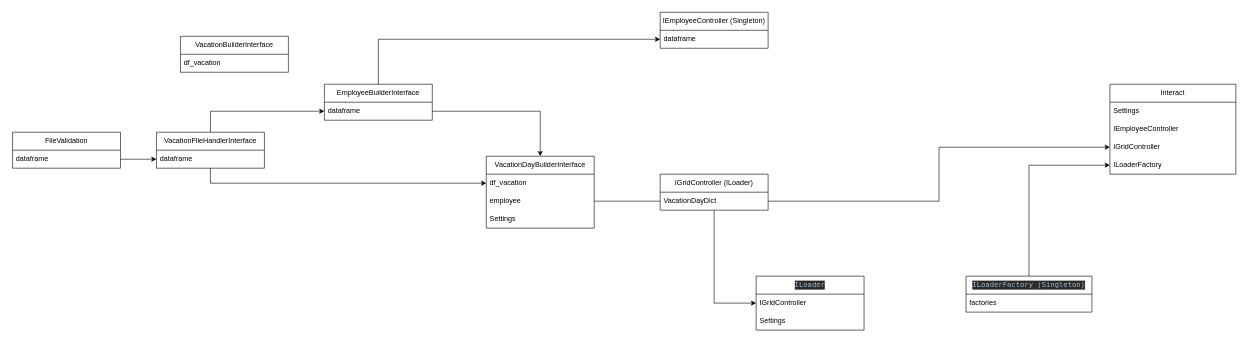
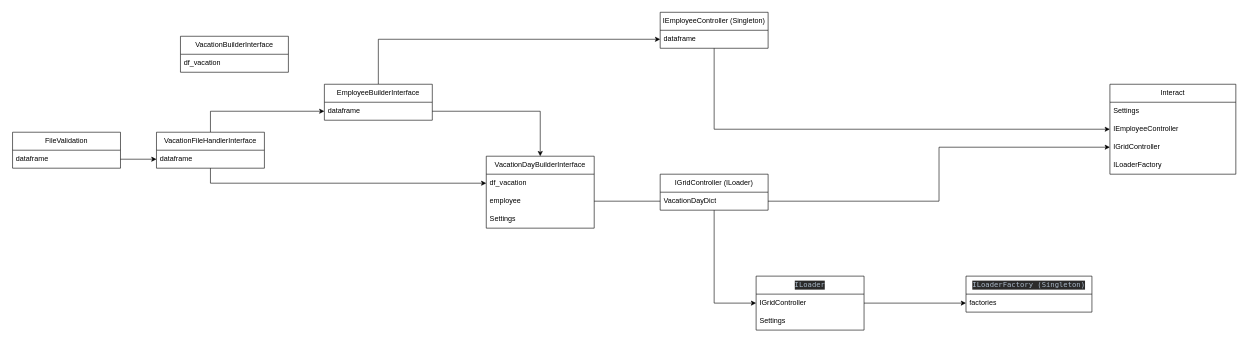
none -> (1104, 129)
(1029, 165) -> none
none -> (960, 303)
